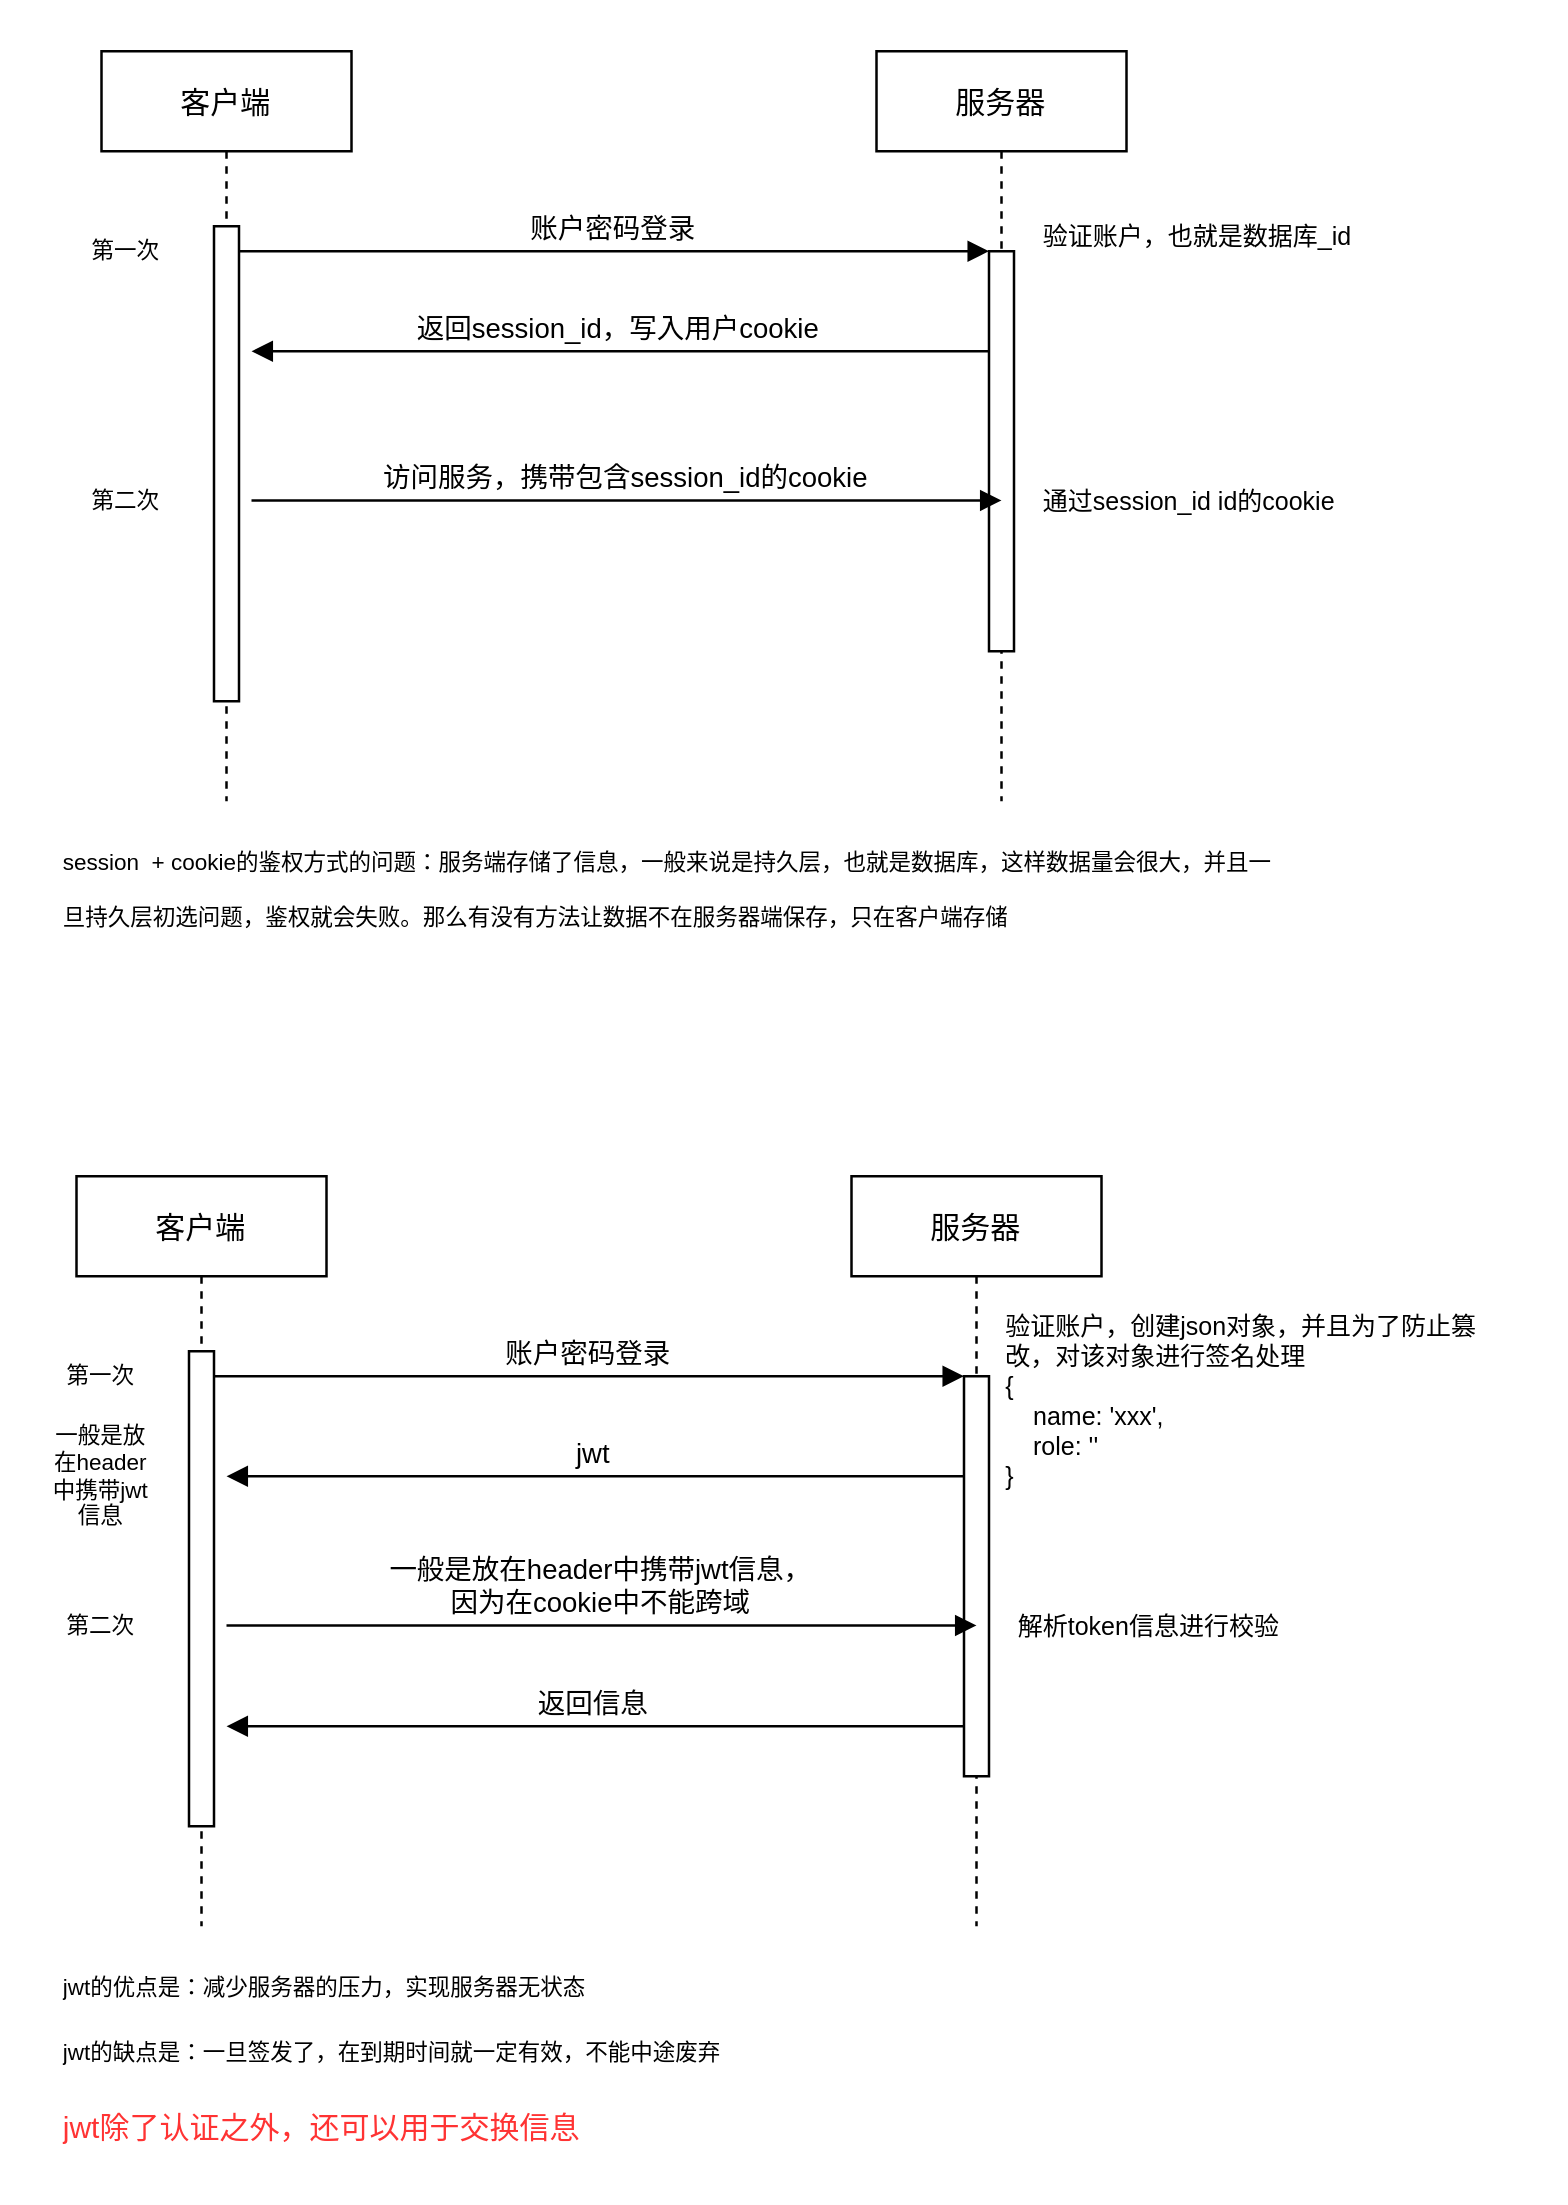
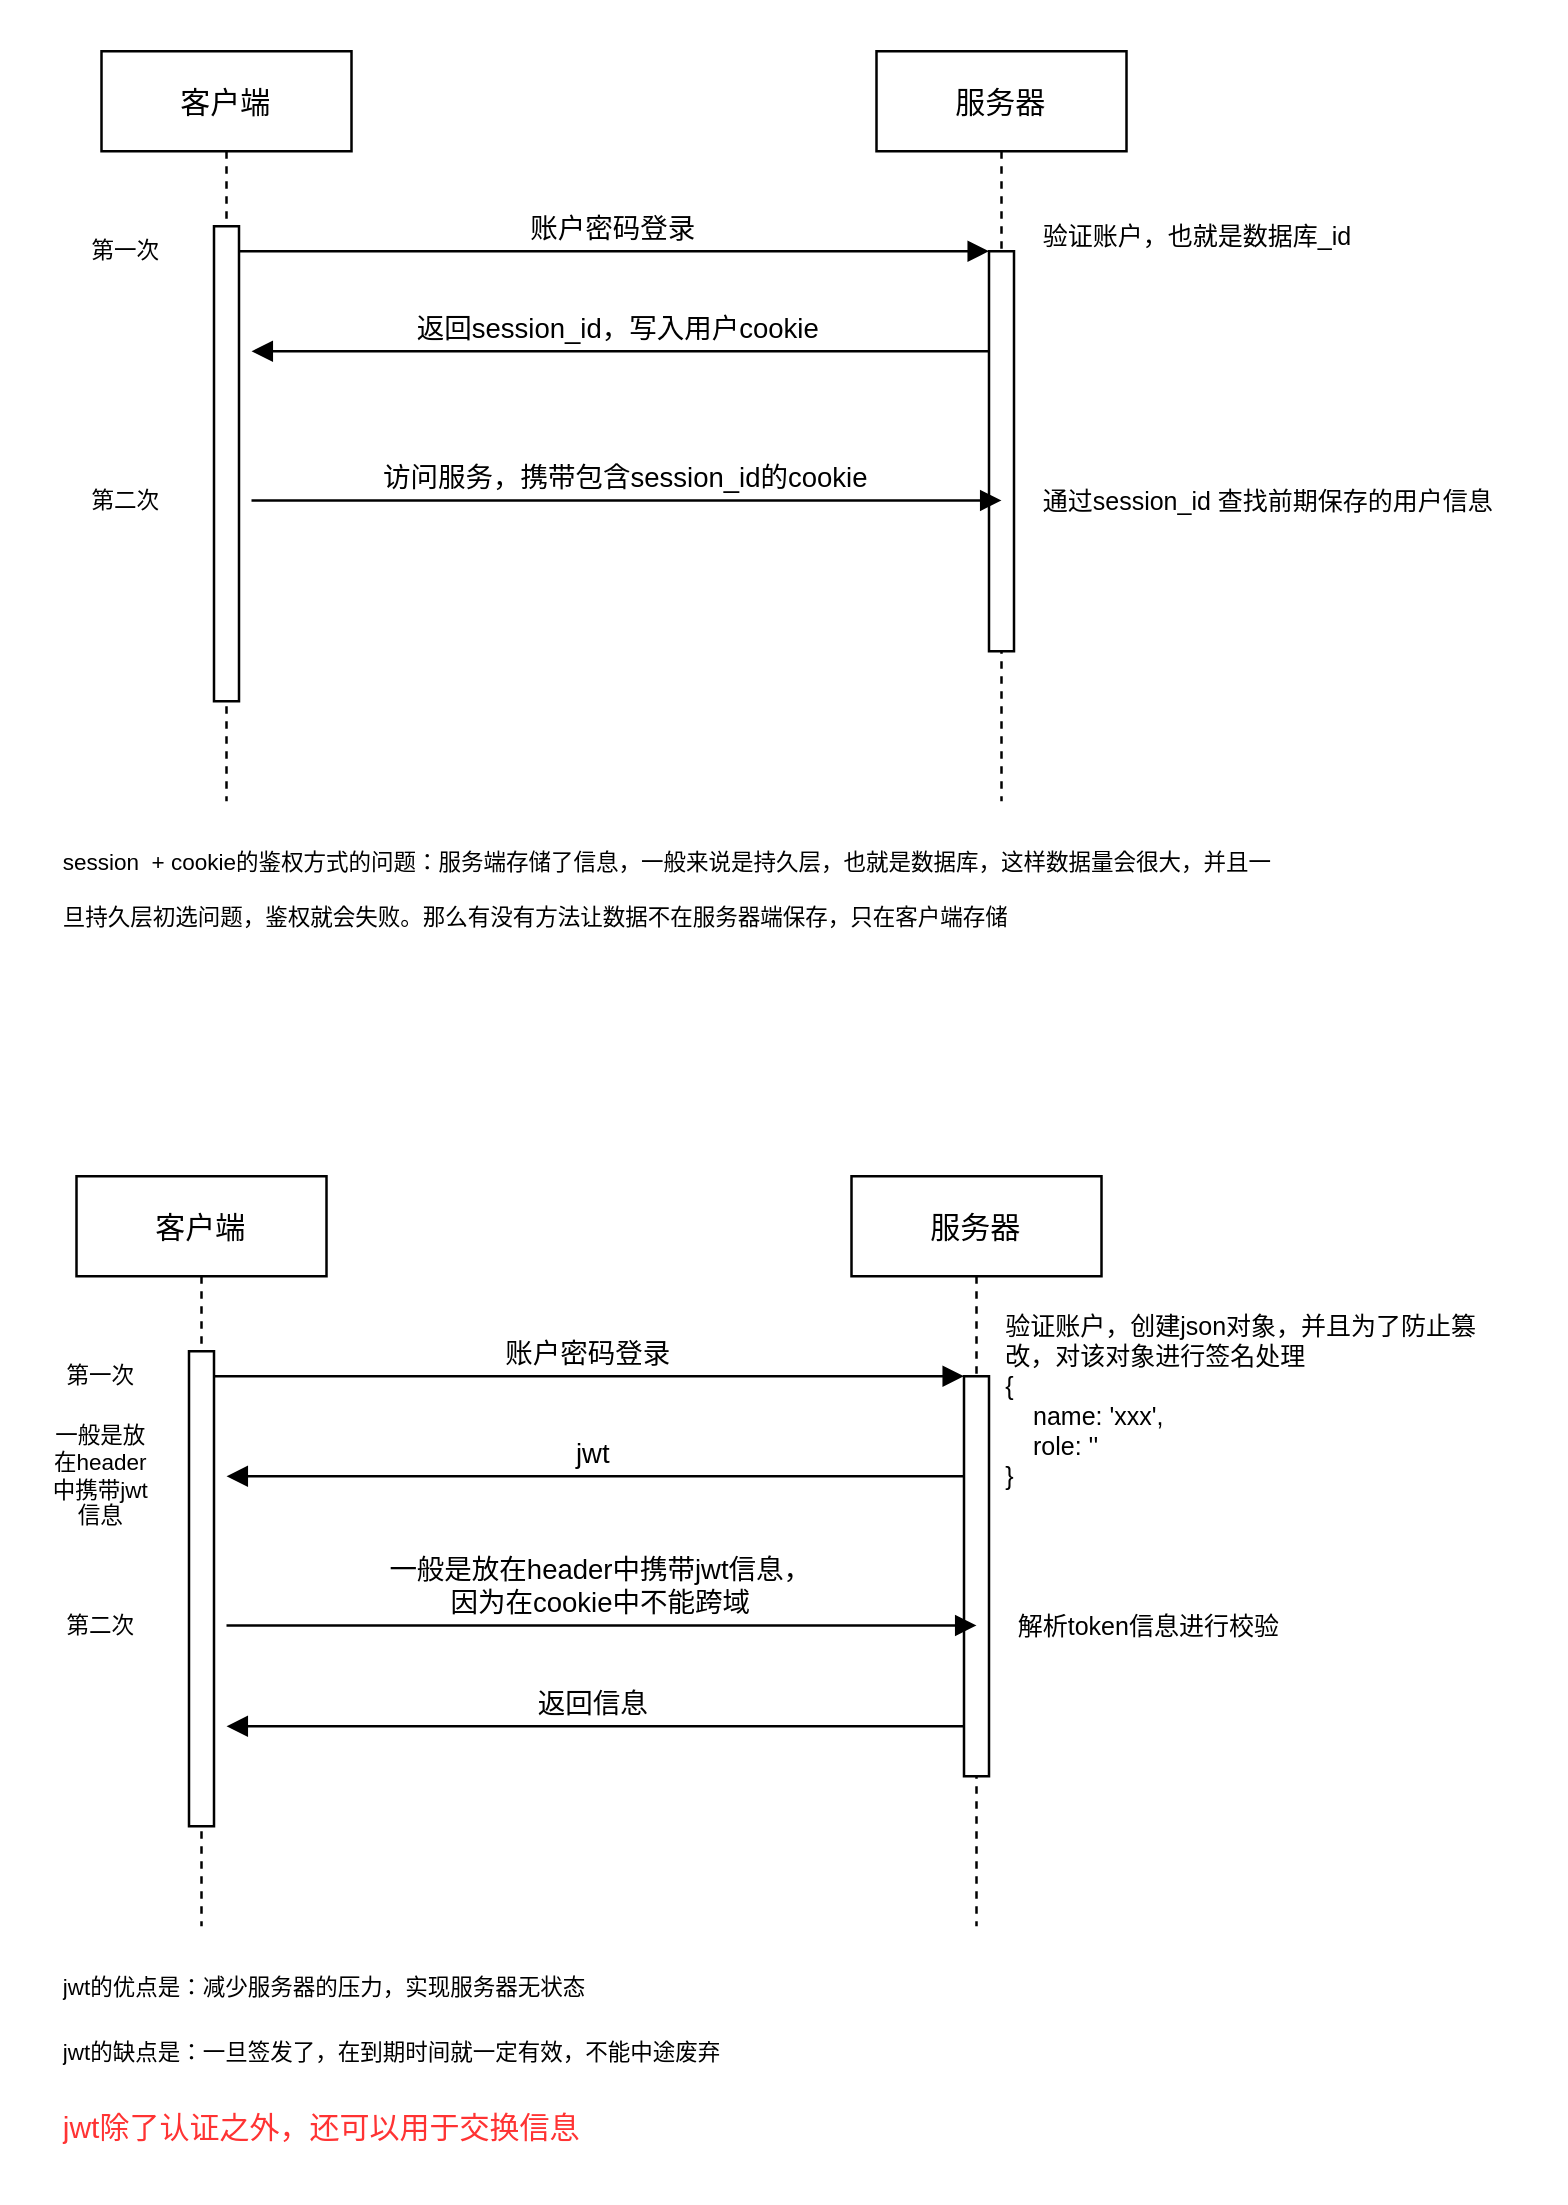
(1183, 501) -> (1251, 501)
